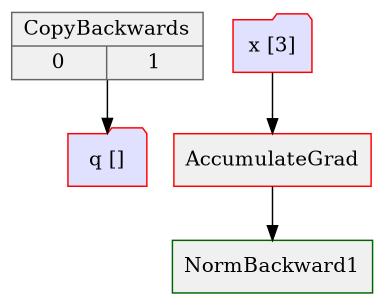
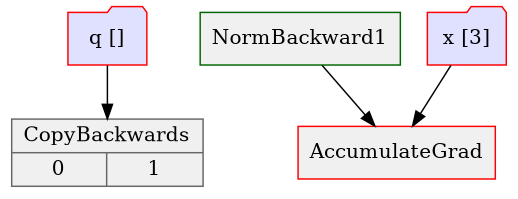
(107, 99) -> (107, 85)
(272, 206) -> (344, 90)
